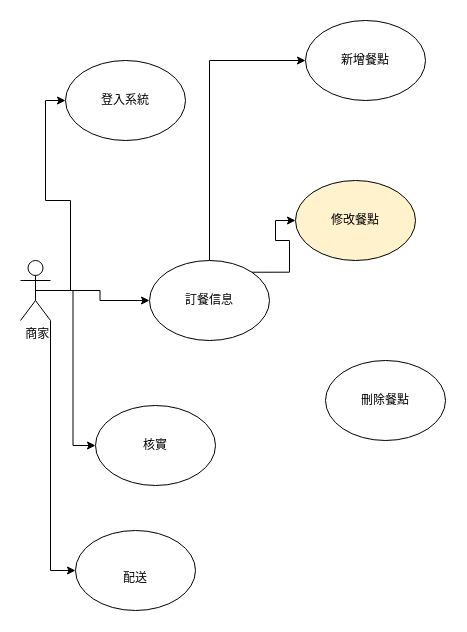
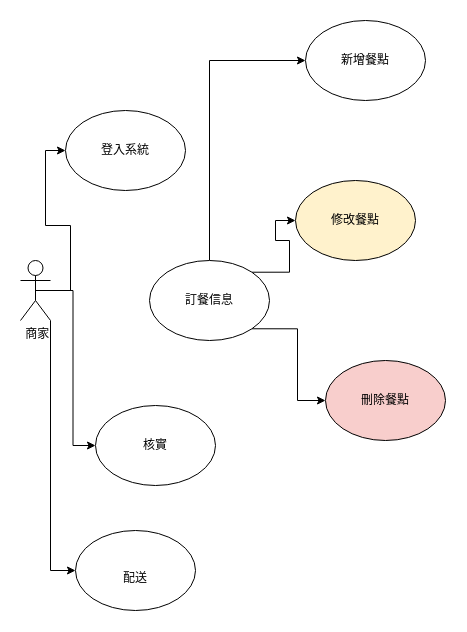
(126, 101) -> (126, 151)
(104, 301) -> none
none -> (298, 352)
(386, 401) -> (386, 401)
